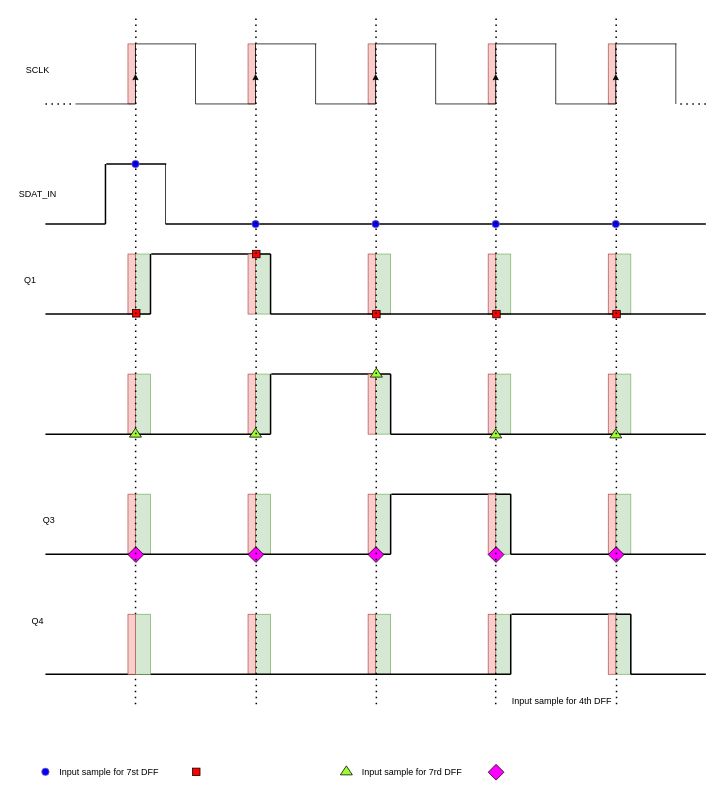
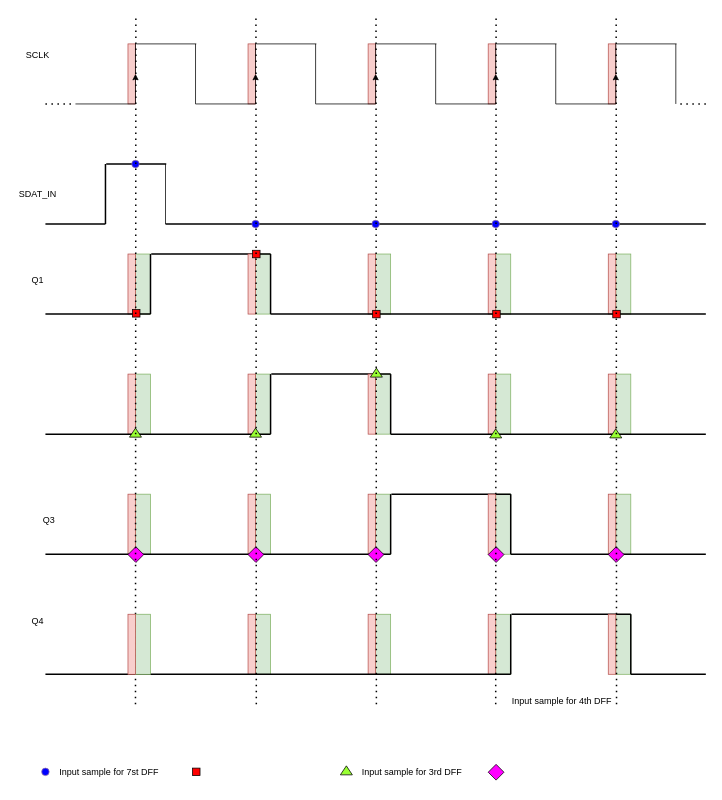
(38, 70) -> (38, 55)
(30, 280) -> (38, 280)
(417, 772) -> (417, 772)
